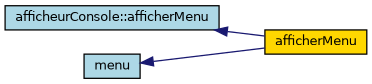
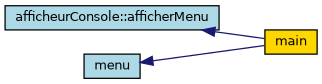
(316, 42) -> (291, 42)
